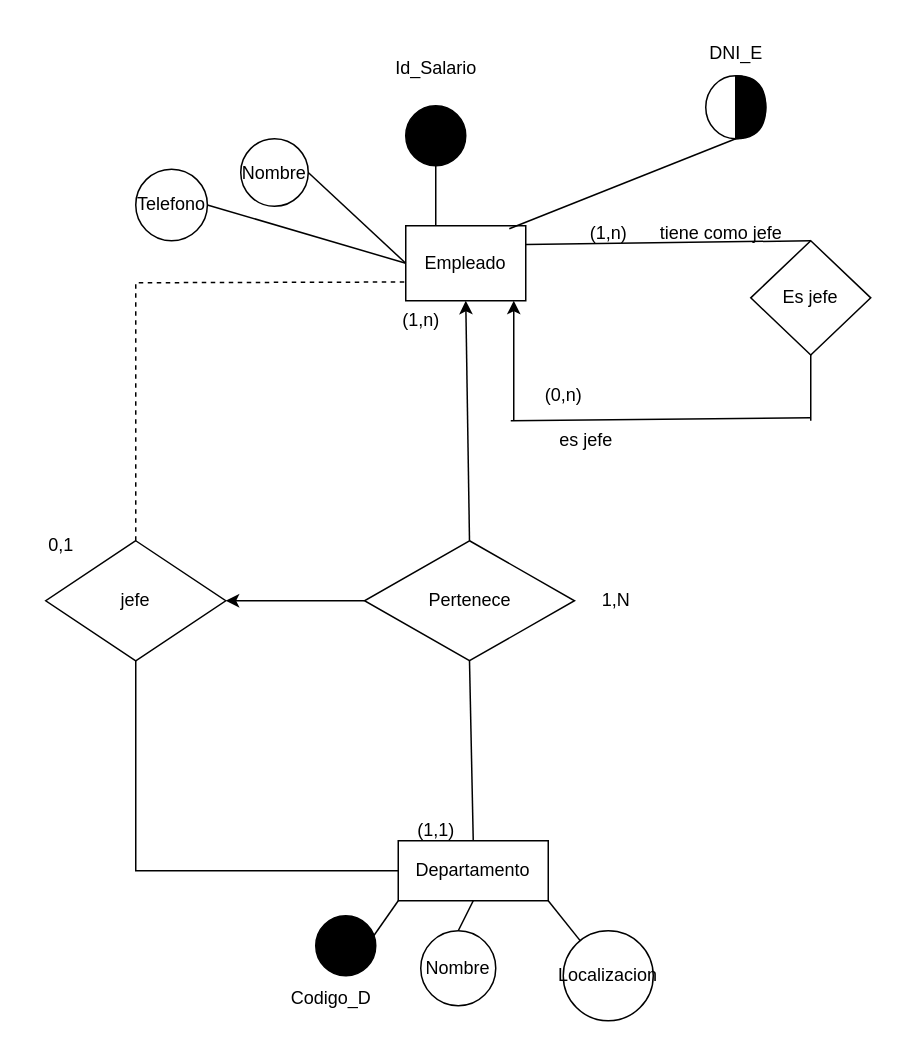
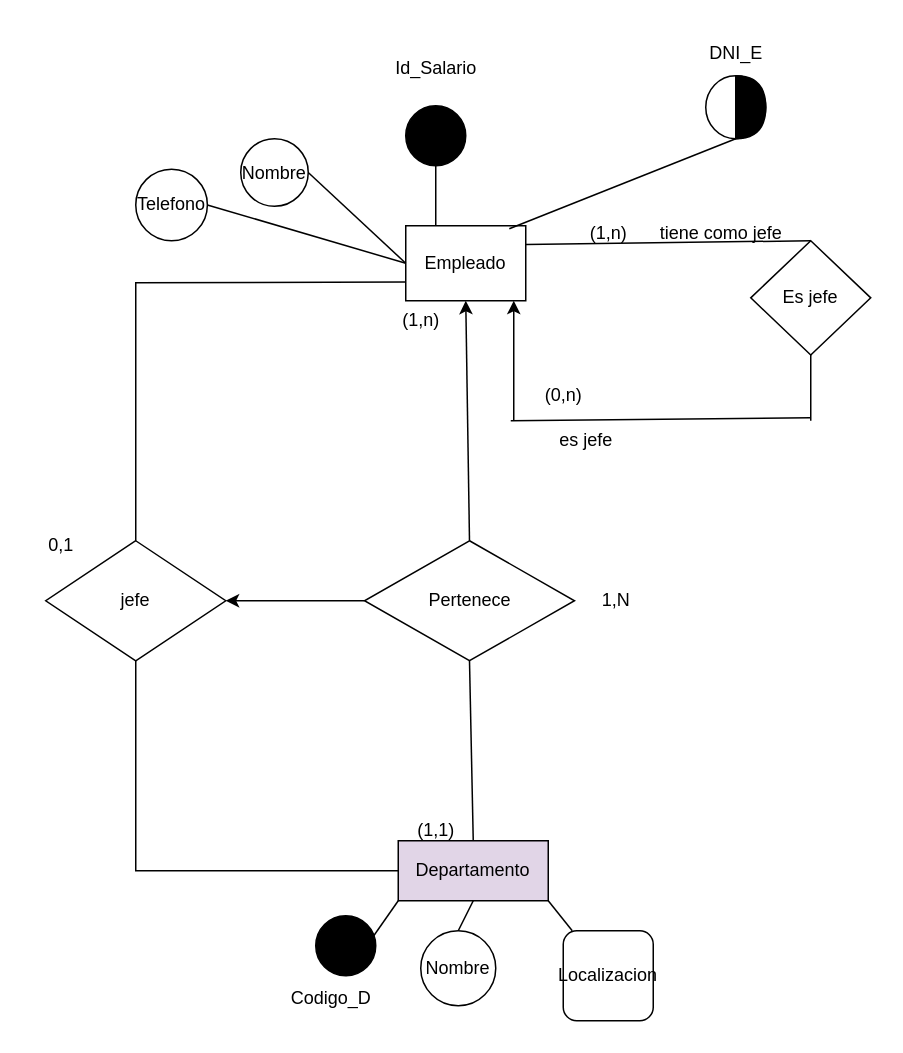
(144, 283) -> (144, 283)
(473, 871) -> (473, 871)
(608, 976) -> (608, 976)
